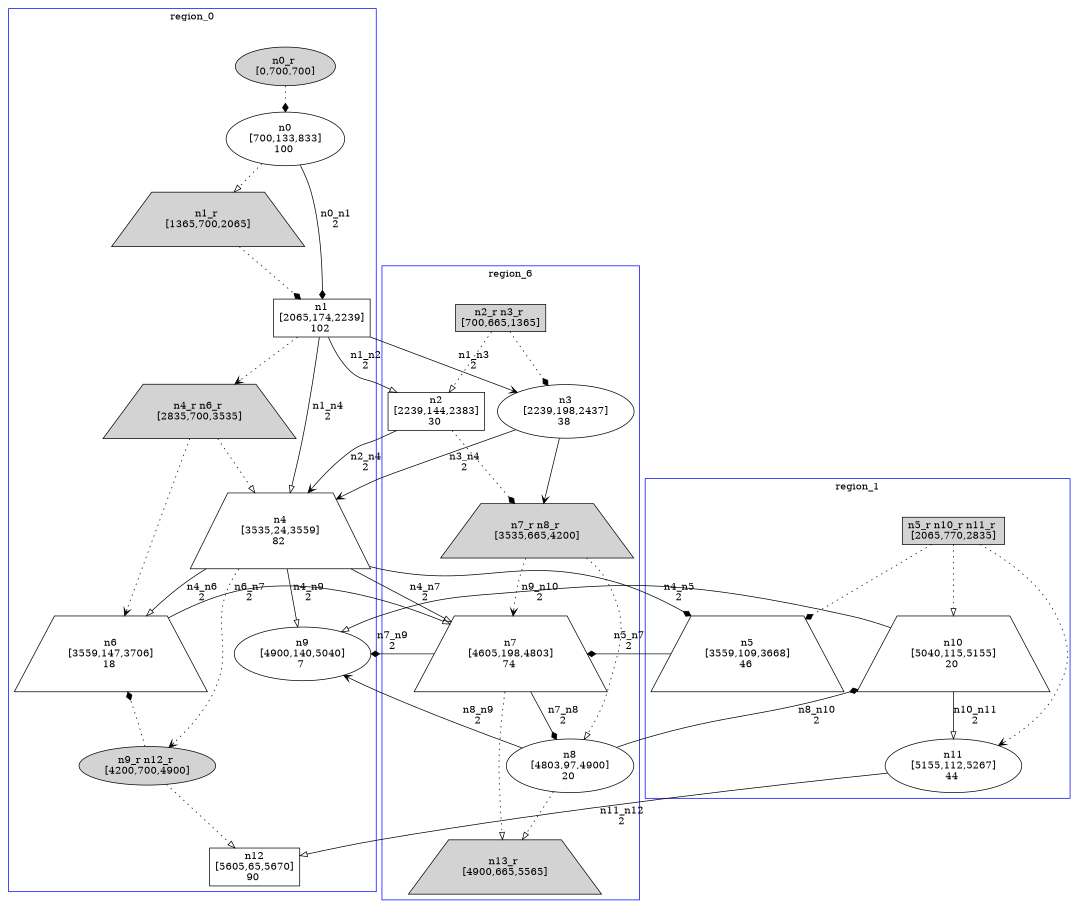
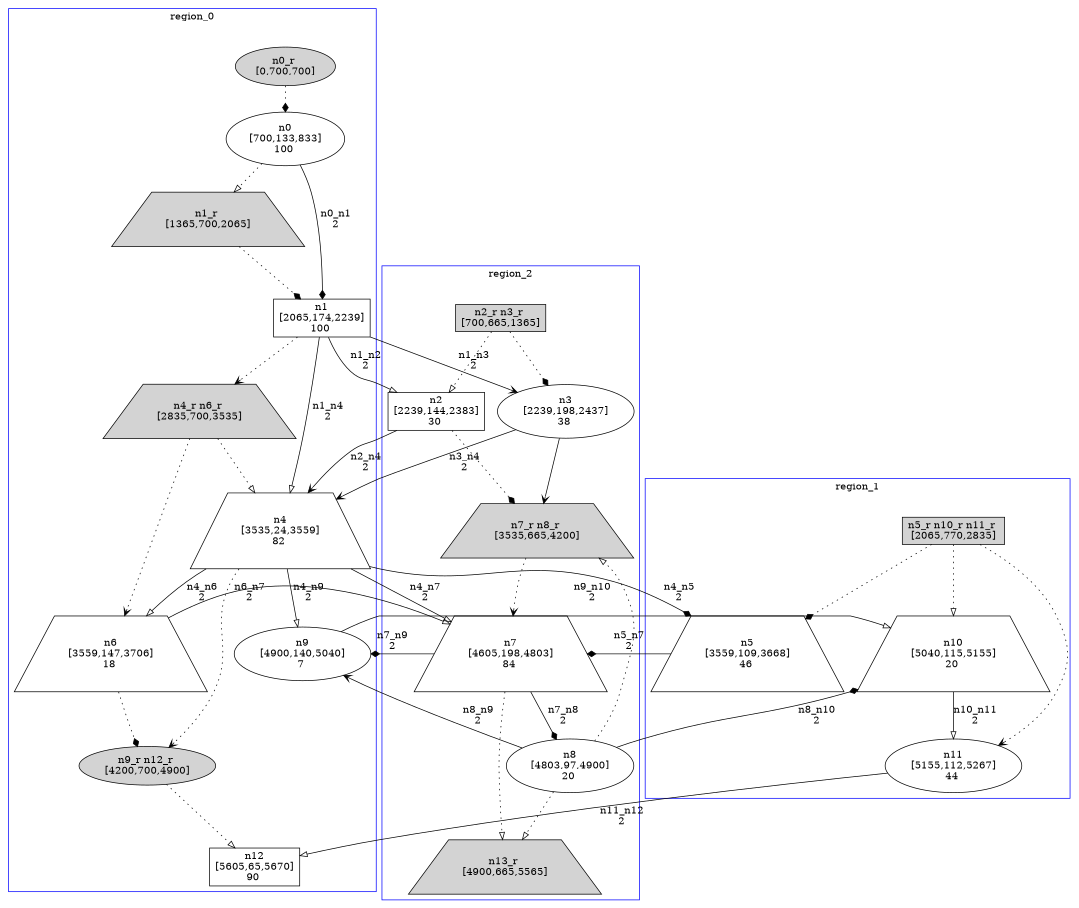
(511, 274) -> (511, 274)
(322, 318) -> (322, 318)
(591, 587) -> (611, 616)
(620, 643) -> (632, 647)
(511, 654) -> (511, 654)
(138, 723) -> (126, 715)
